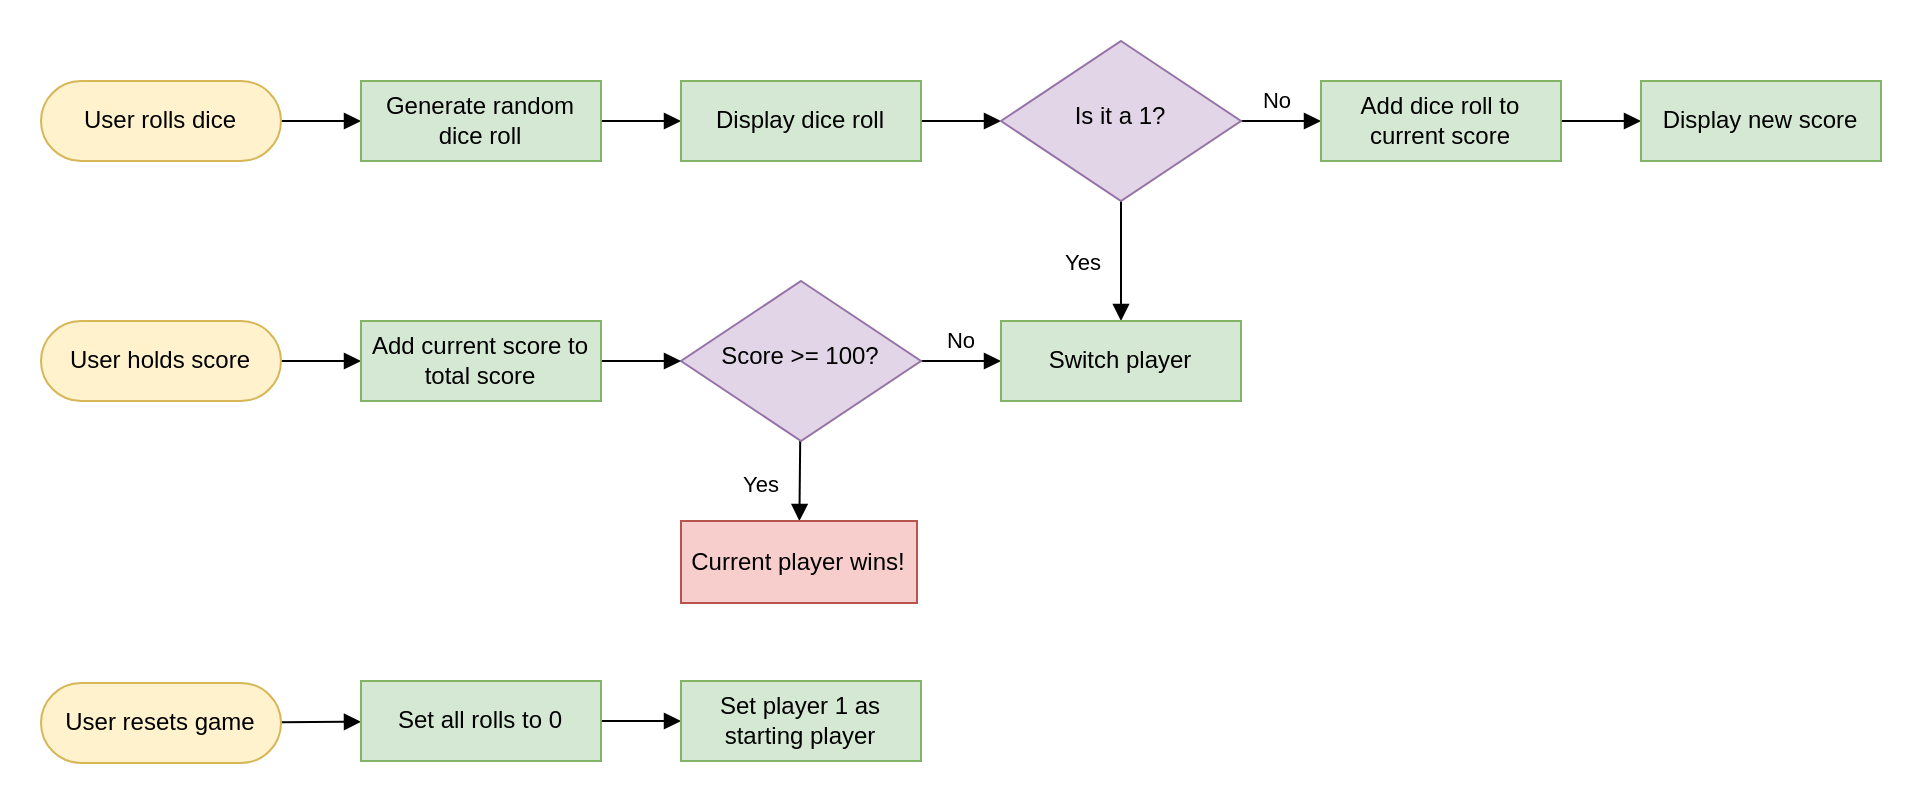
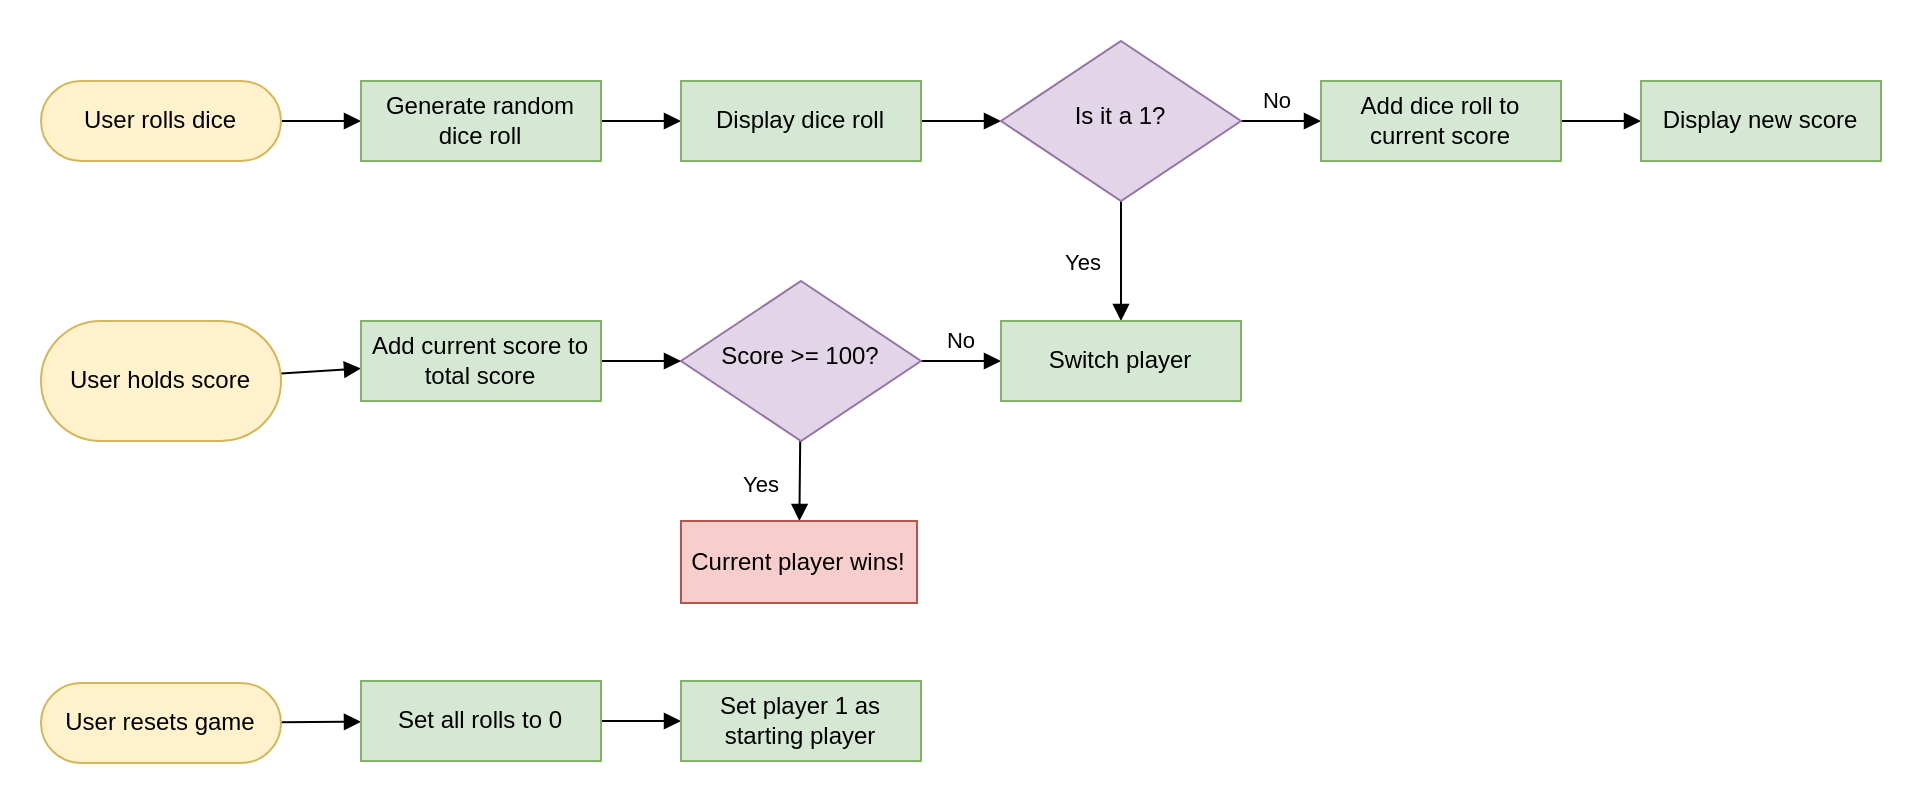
(161, 361) -> (161, 381)
